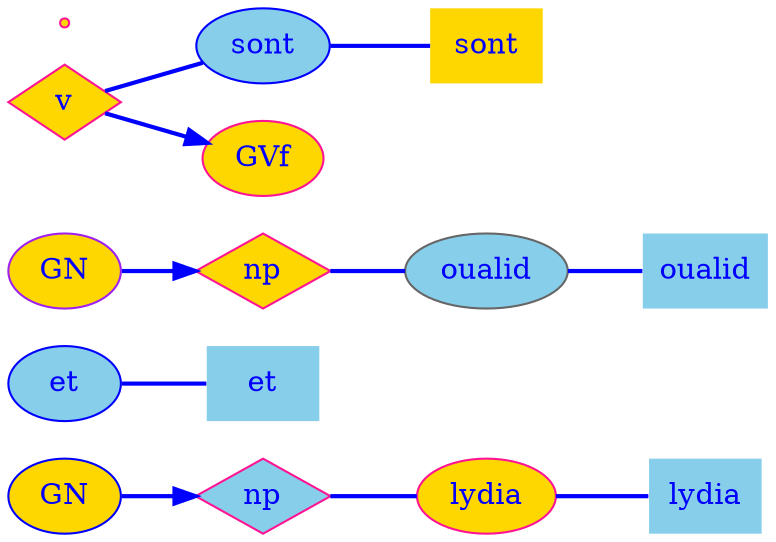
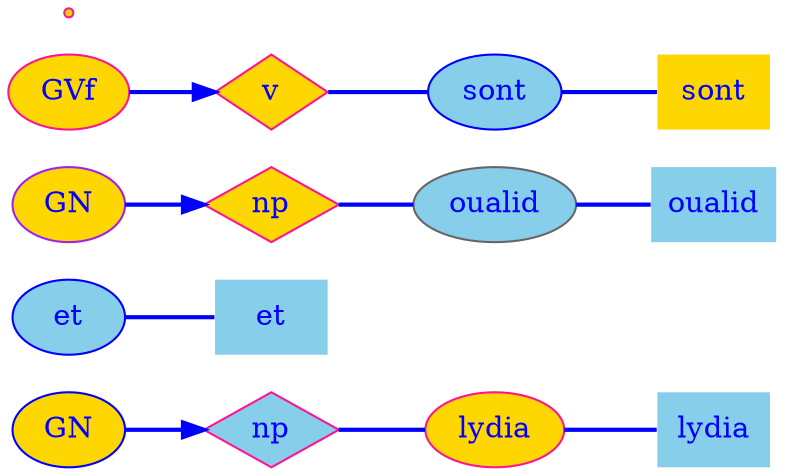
(146, 125) -> (161, 92)
